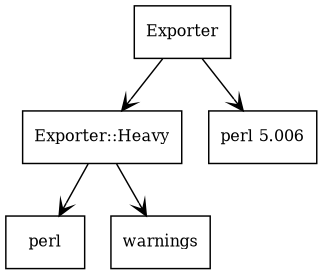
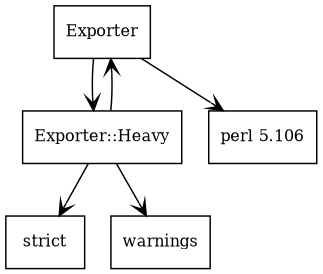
none -> (112, 92)
(263, 137) -> (263, 137)
(45, 242) -> (45, 242)
